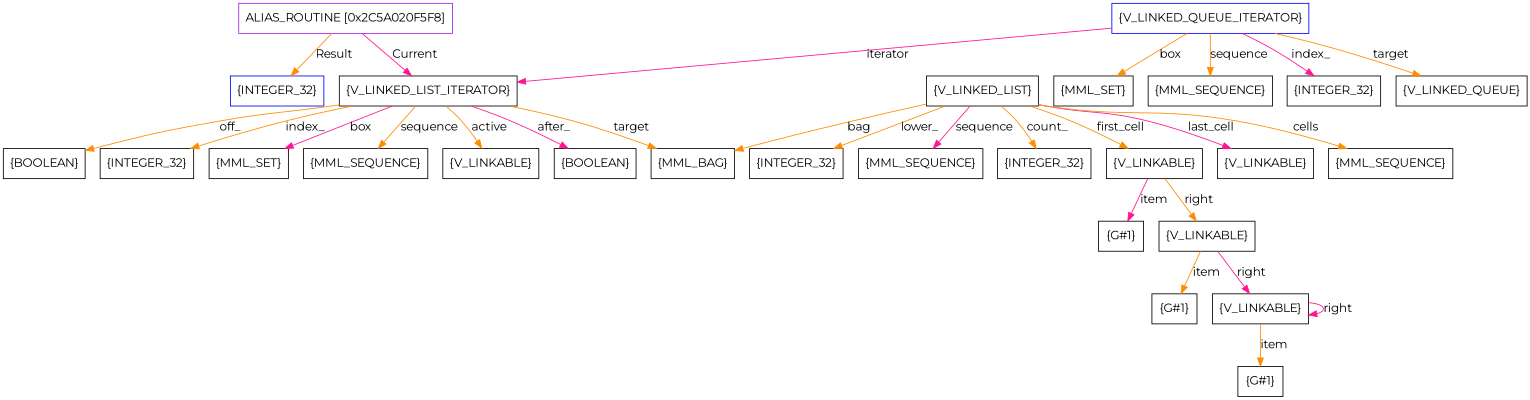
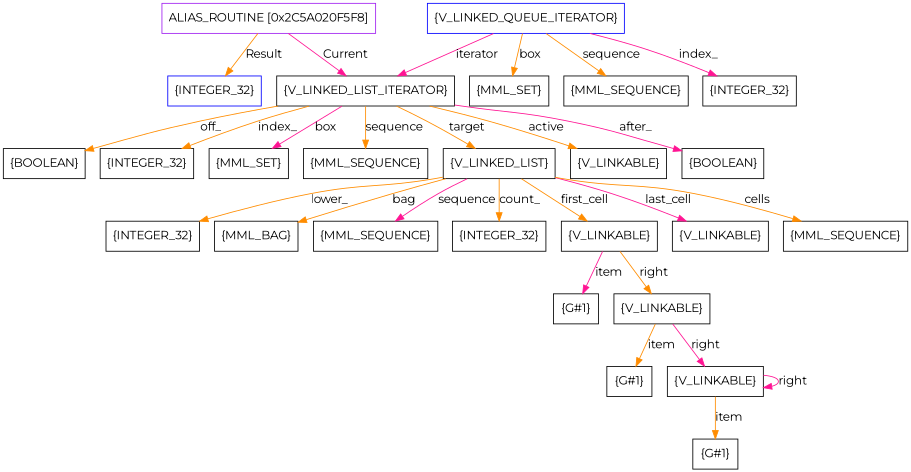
(1462, 91) -> none
(580, 123) -> (433, 124)
